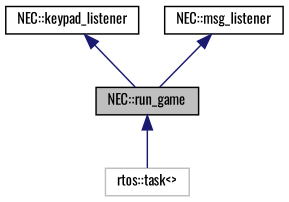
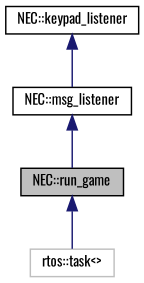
(115, 66) -> (72, 68)
